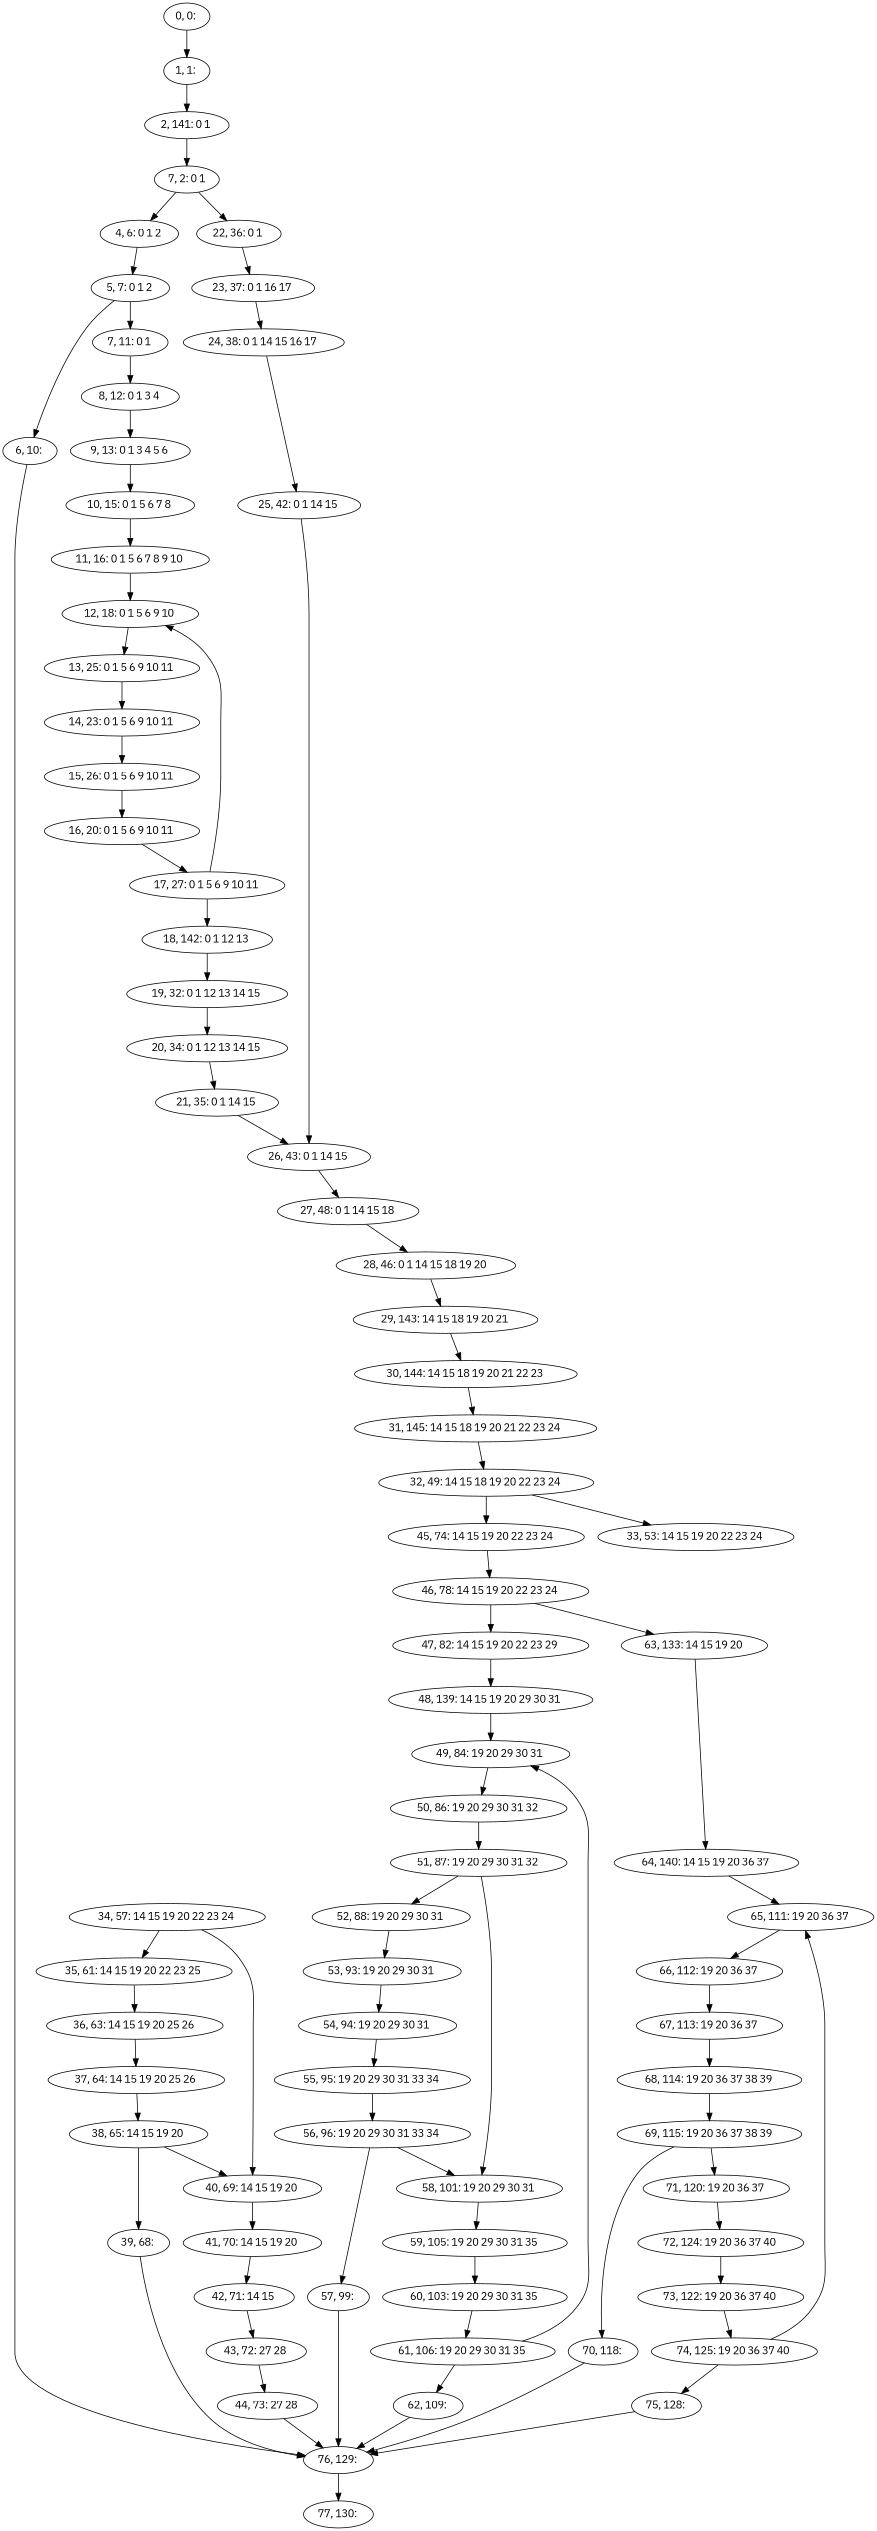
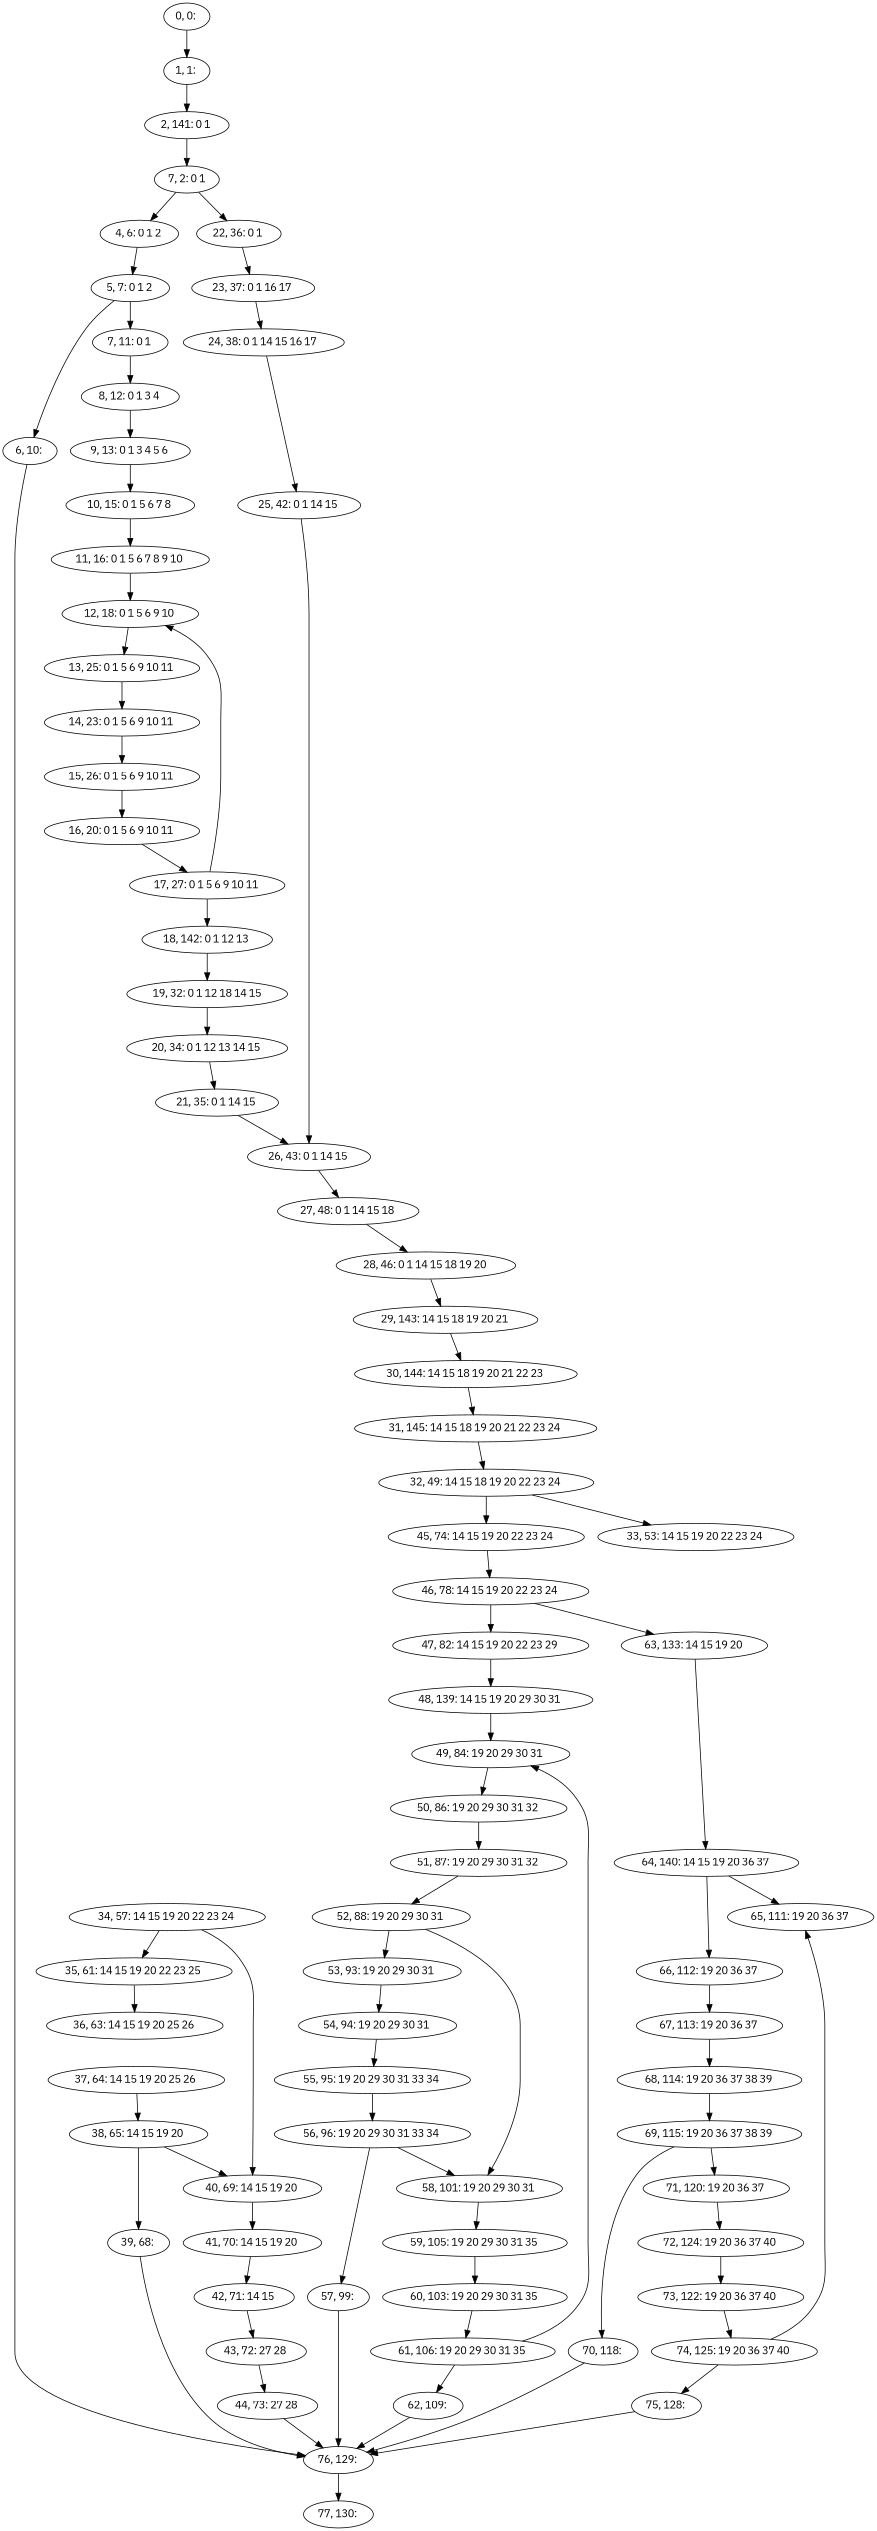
(207, 994) -> (207, 994)
(759, 1942) -> (708, 1913)
(492, 2022) -> (520, 2028)
(135, 2049) -> none
